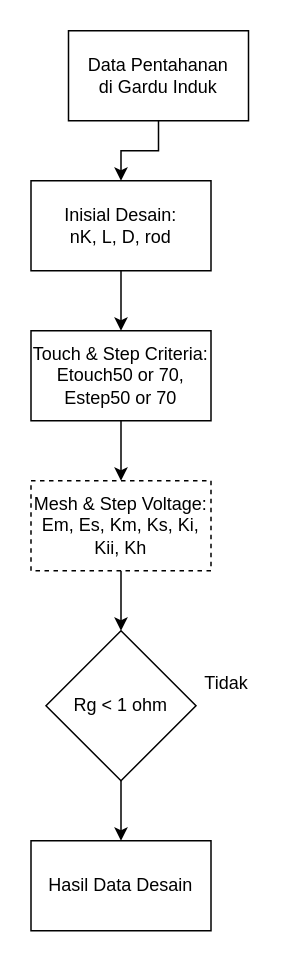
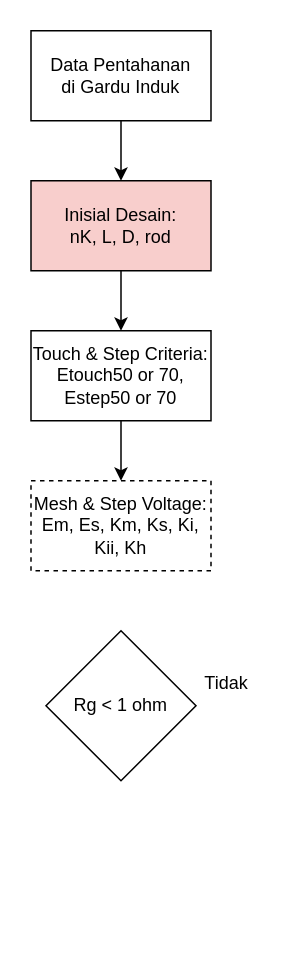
(158, 76) -> (121, 76)
(121, 226) -> (121, 226)
(121, 596) -> none
(121, 806) -> none
(121, 886) -> none
